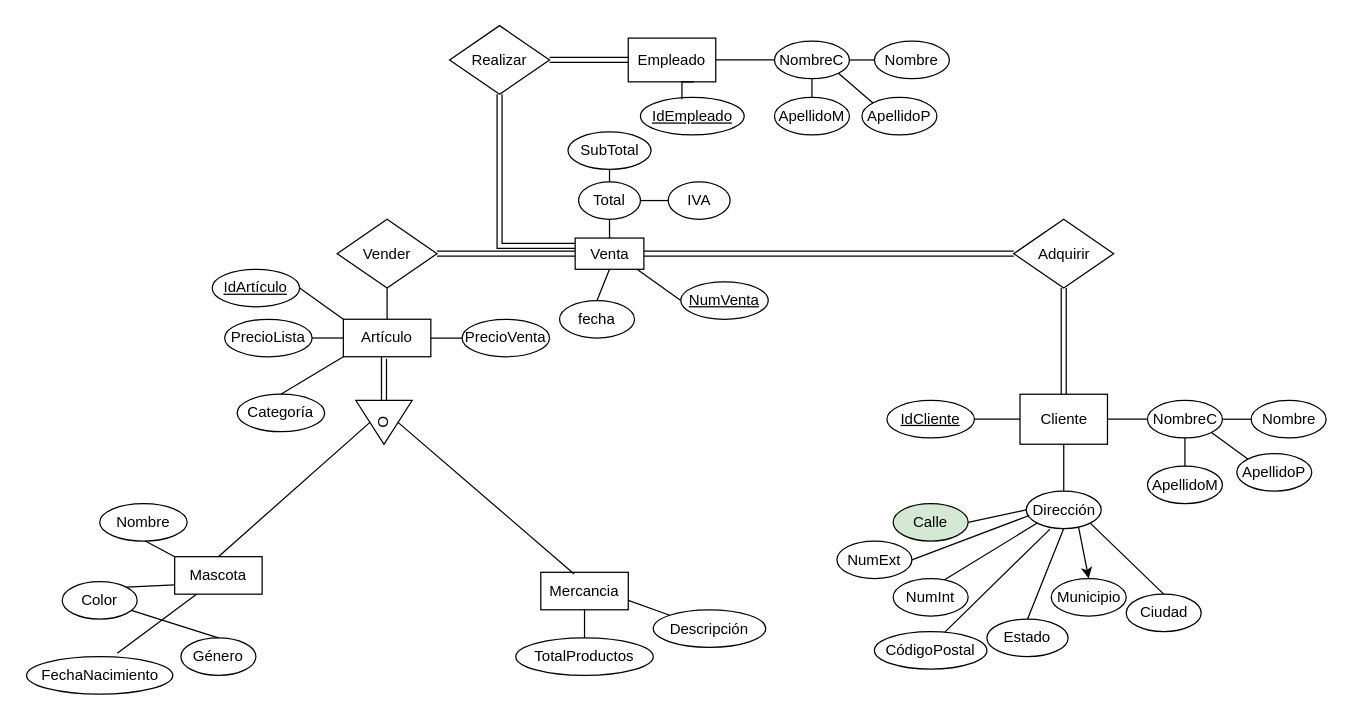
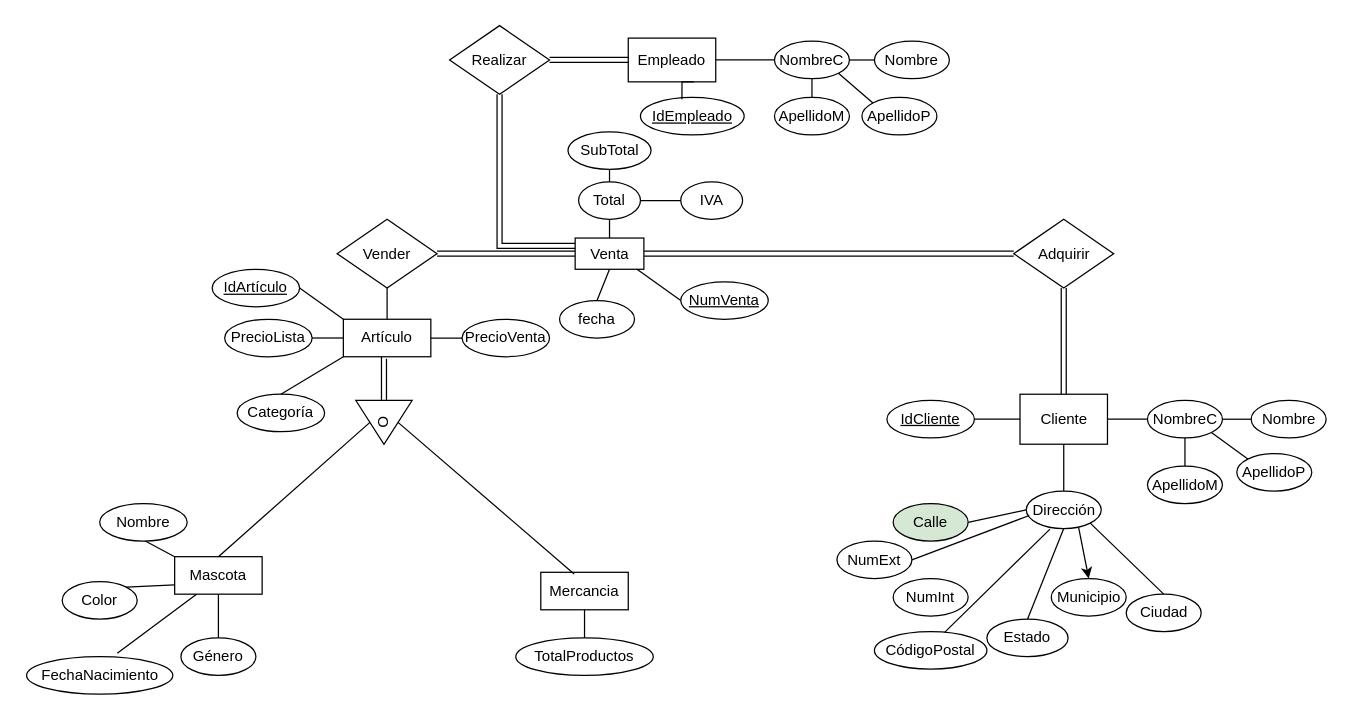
(699, 201) -> (712, 201)
(991, 552) -> none
(649, 608) -> none
(175, 625) -> (218, 617)
(709, 629) -> none
